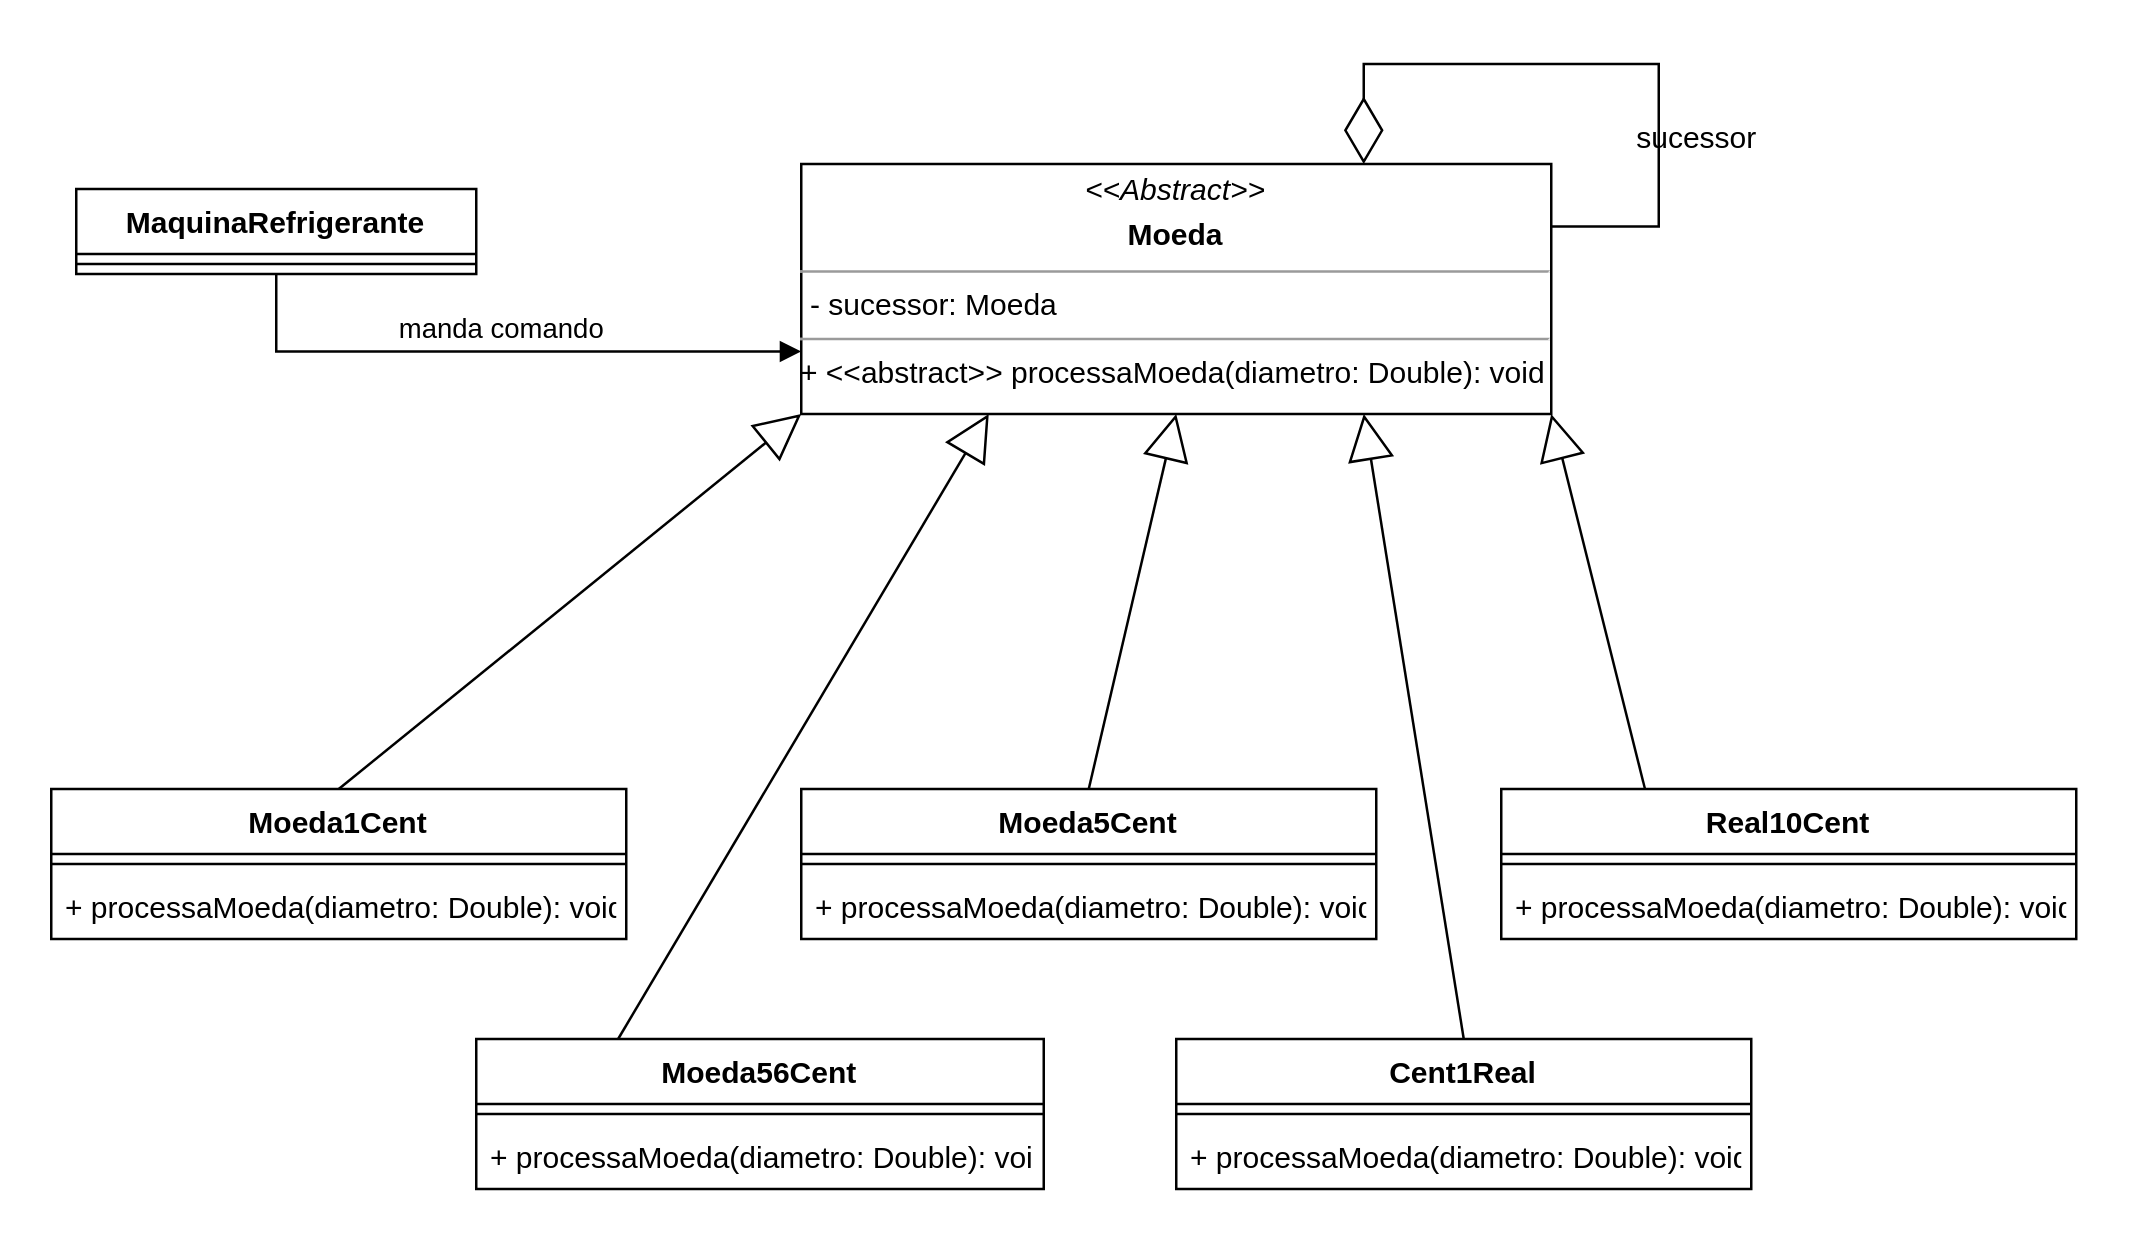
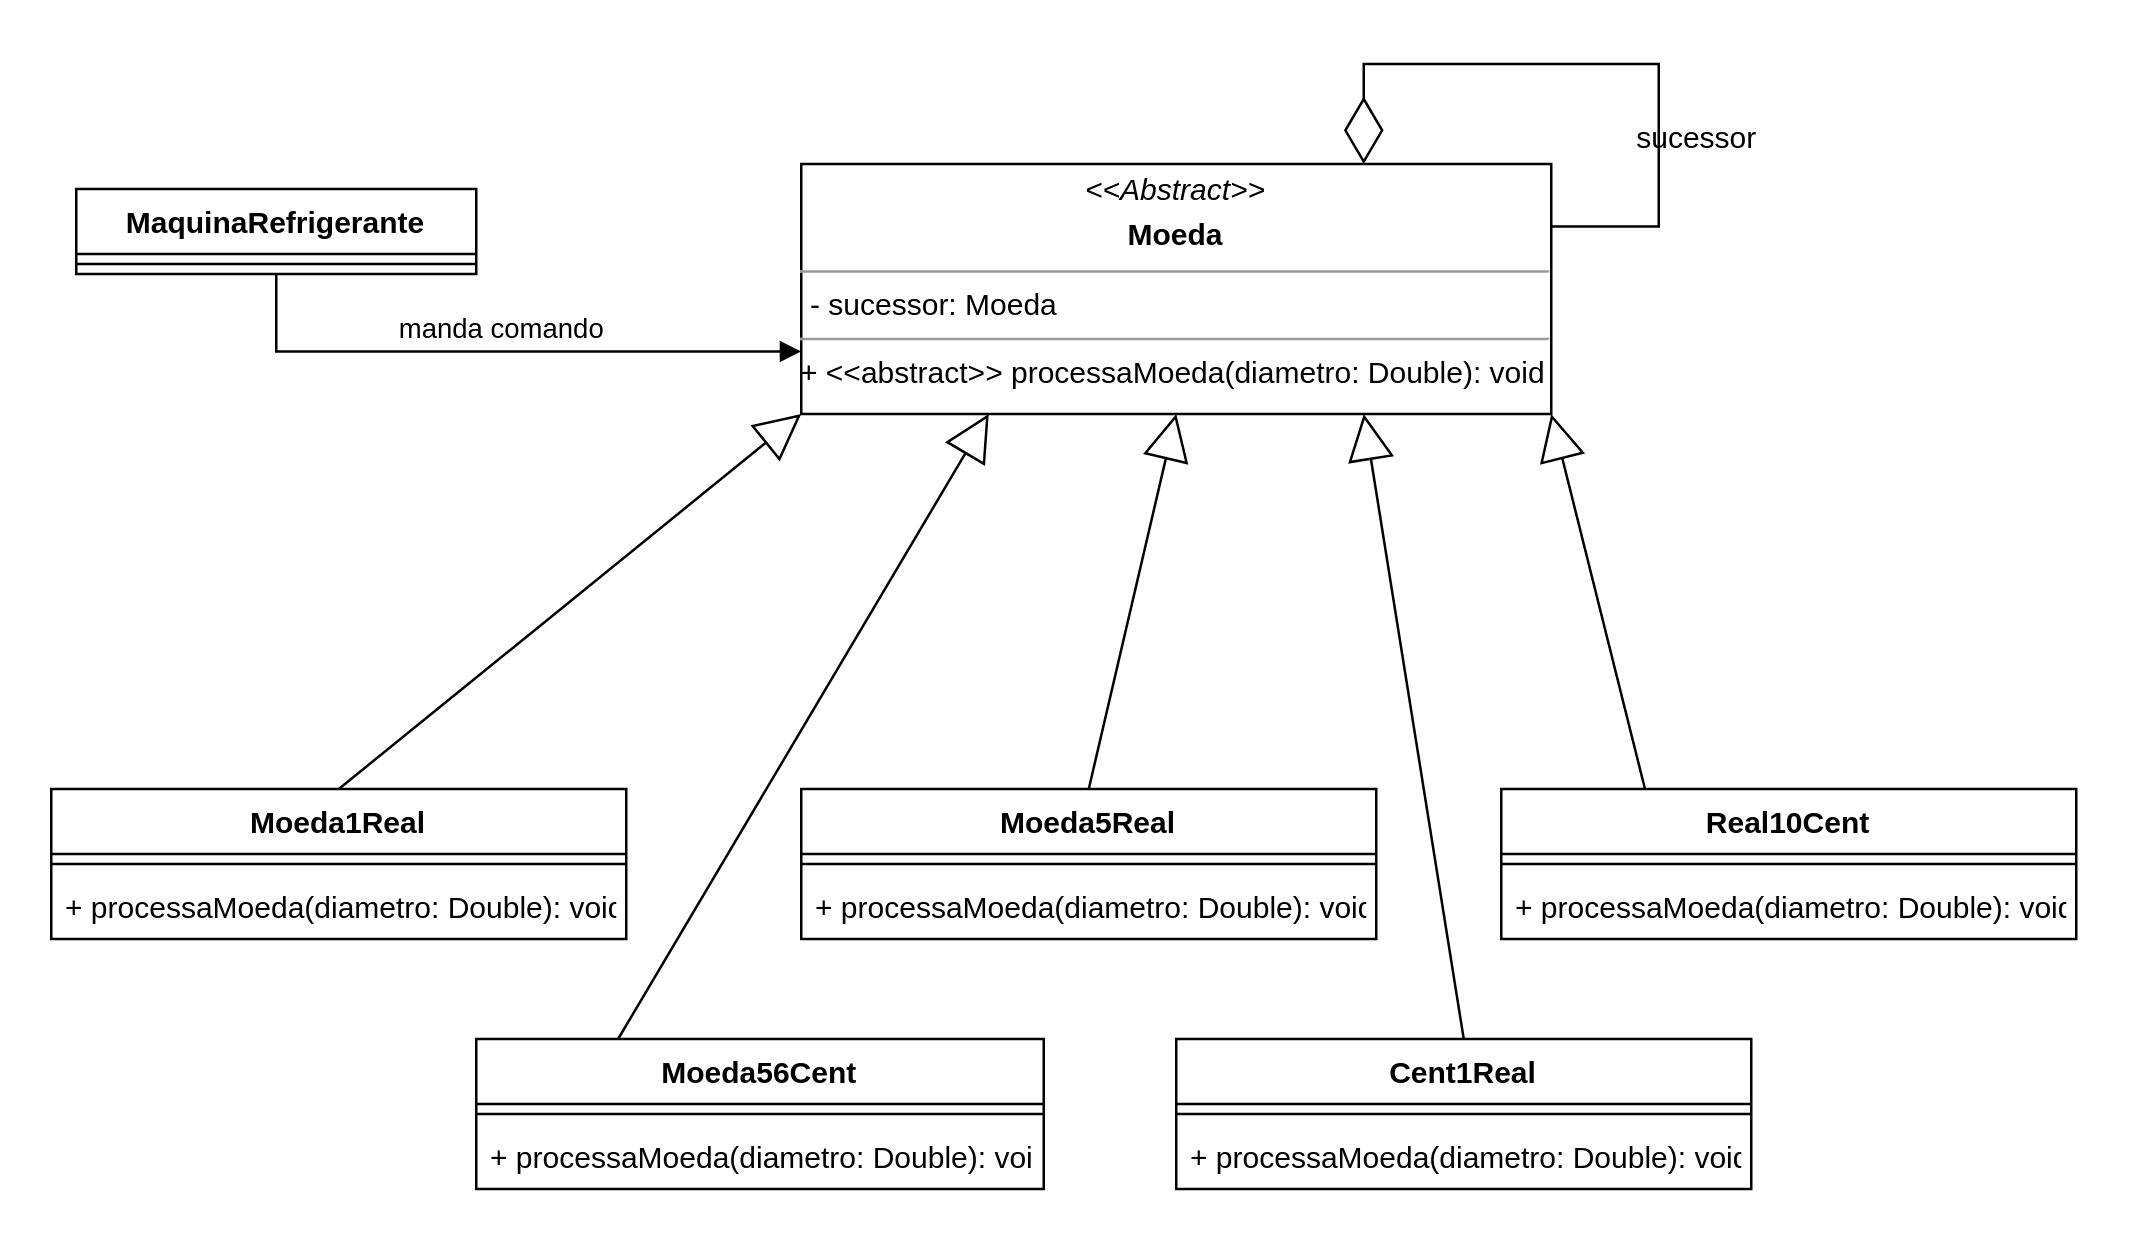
(338, 823) -> (338, 823)
(1088, 823) -> (1088, 823)
